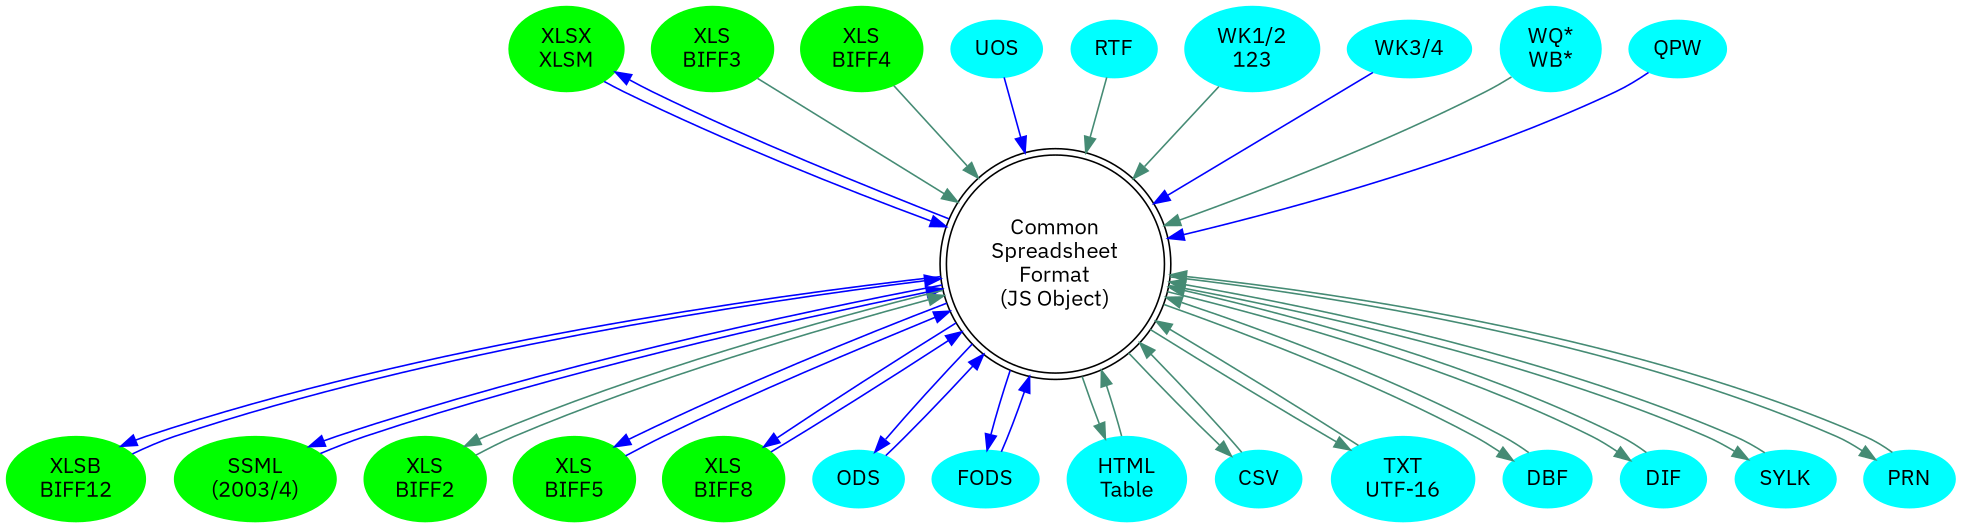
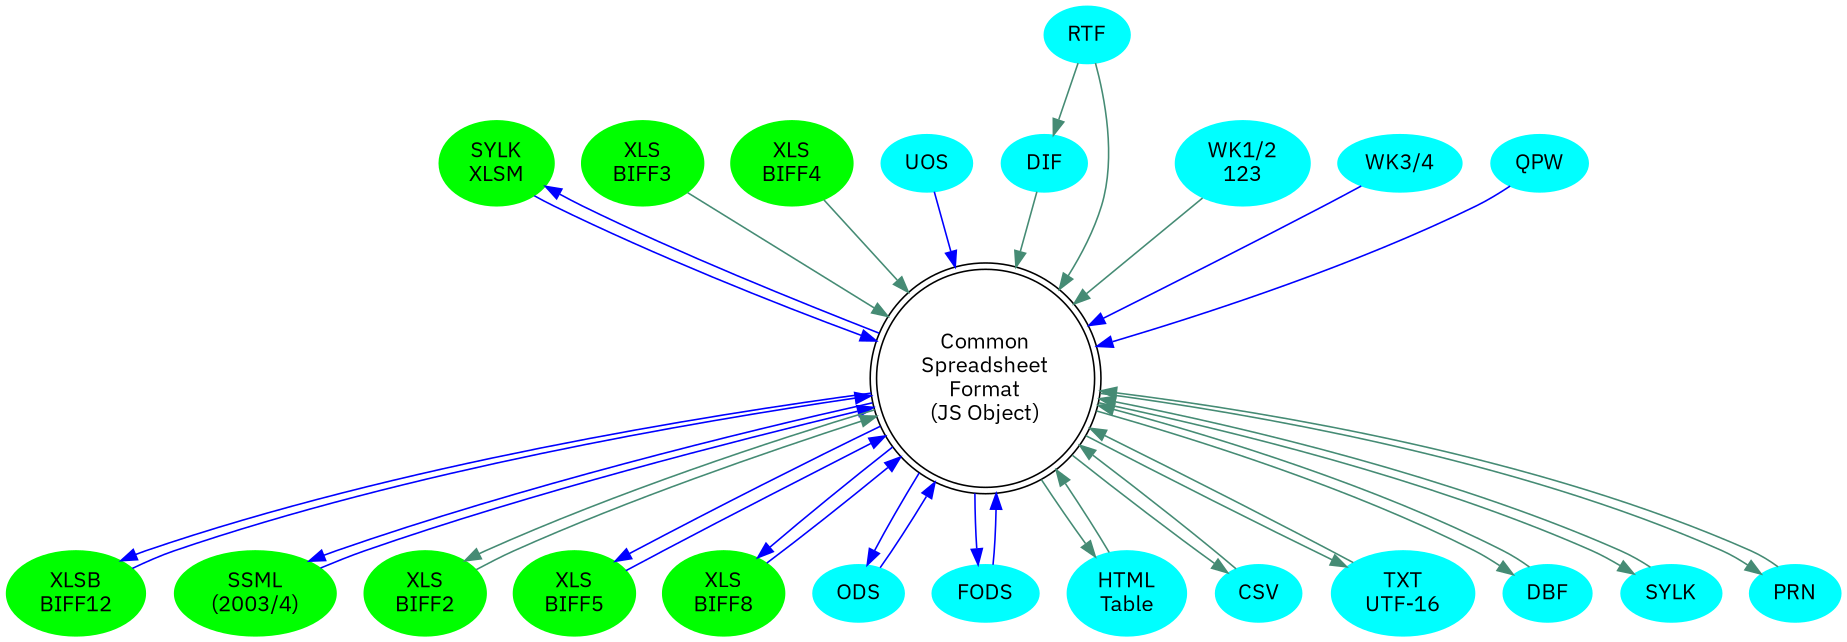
(566, 49) -> (497, 163)
(1551, 49) -> none
(1443, 374) -> (1068, 91)
